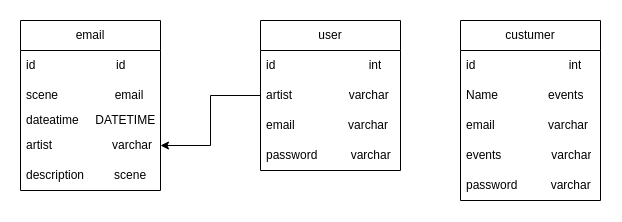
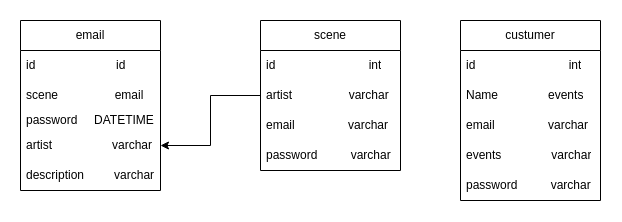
(331, 36) -> (331, 36)
(92, 121) -> (92, 121)
(92, 176) -> (92, 176)
